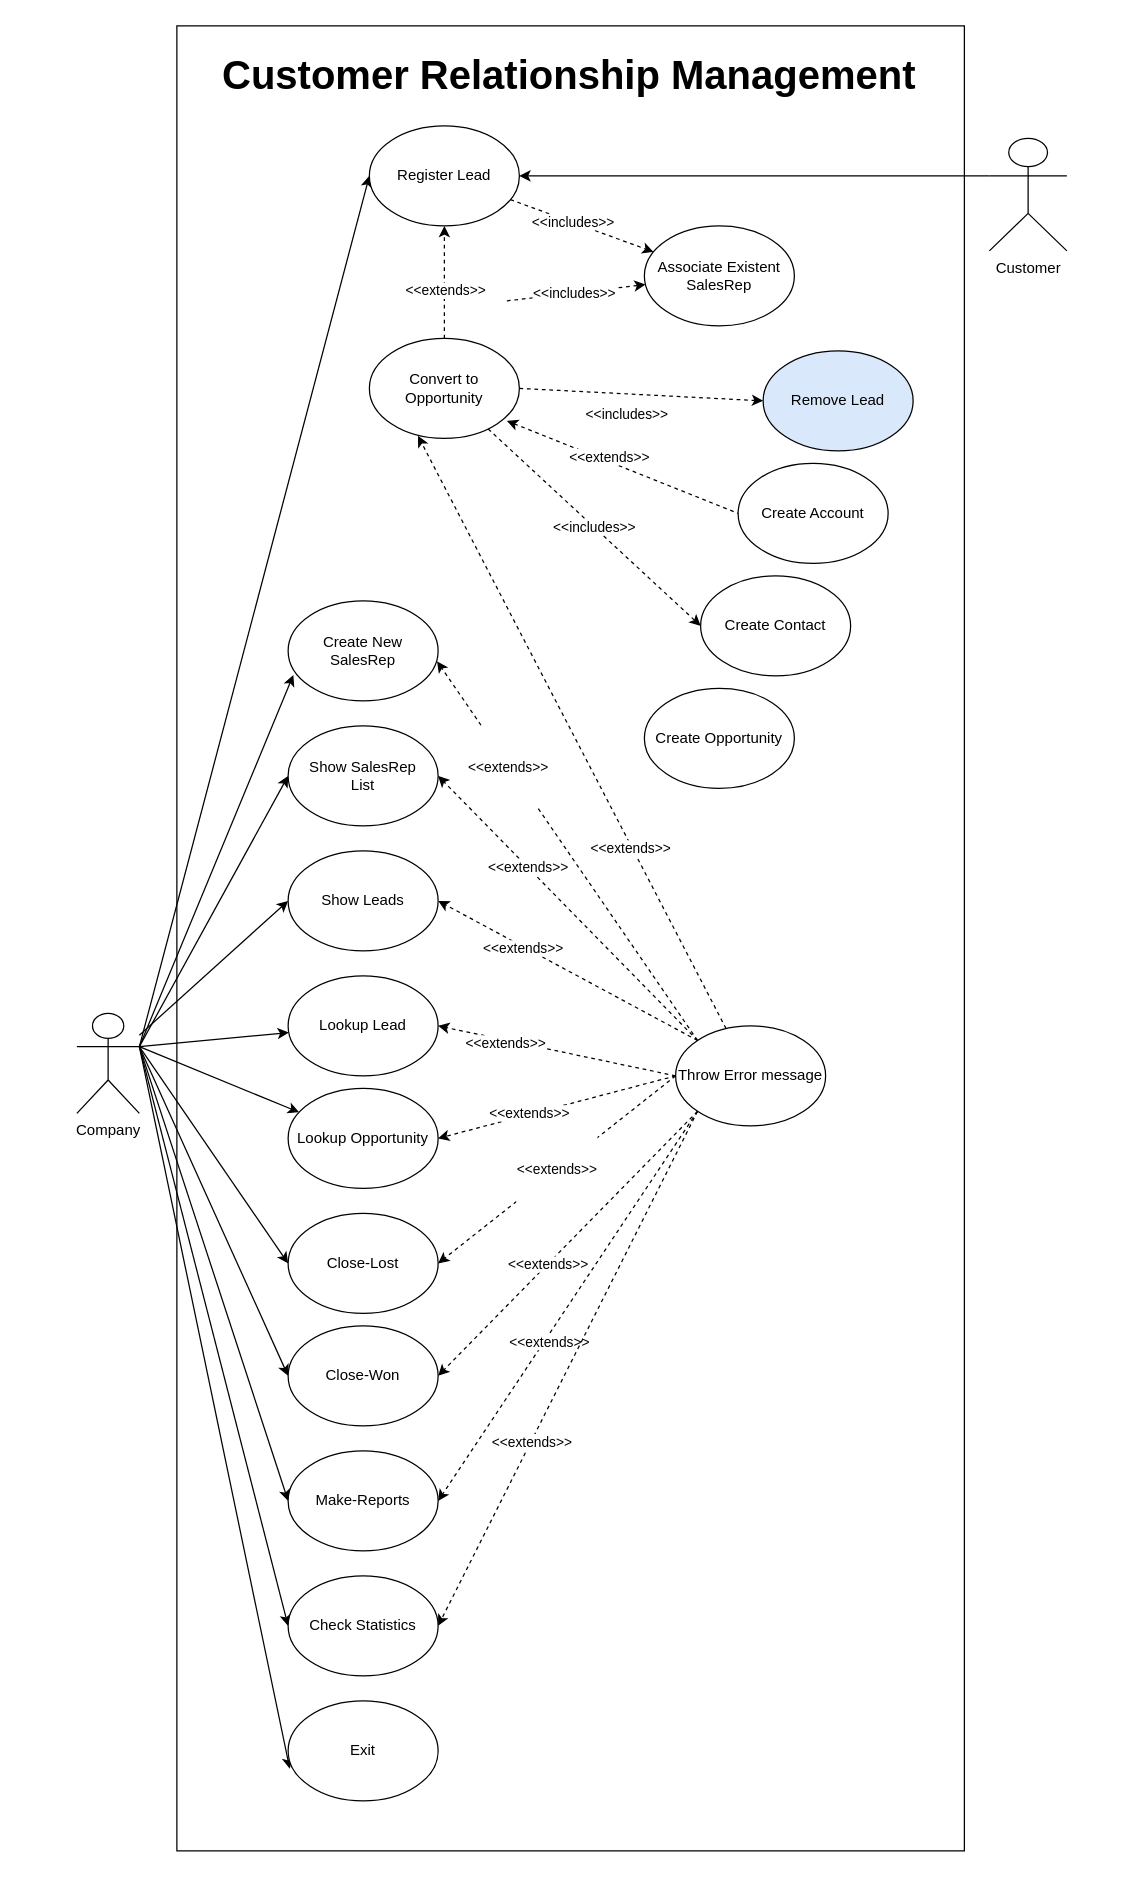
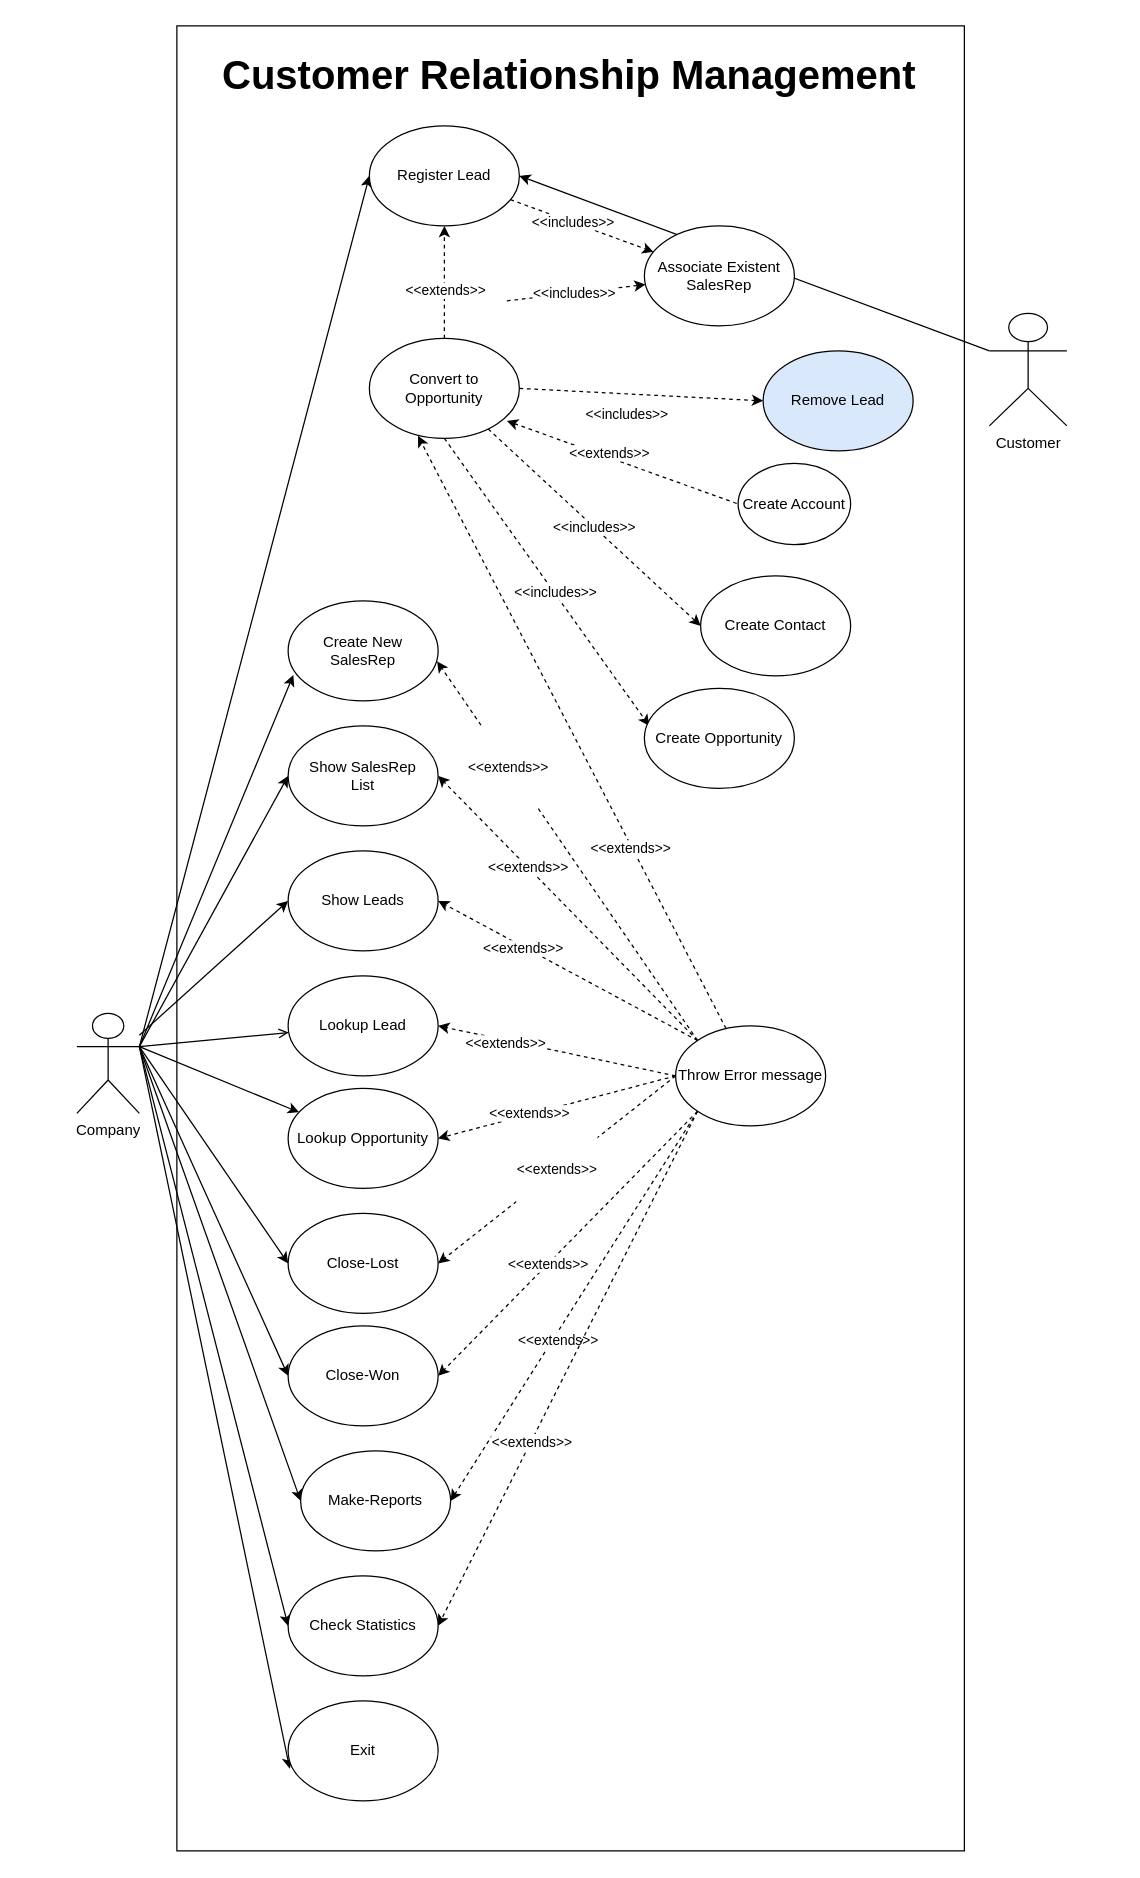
(1028, 194) -> (1028, 369)
(813, 513) -> (794, 504)
none -> (544, 578)
(279, 1033) -> (280, 1033)
(363, 1501) -> (376, 1501)
